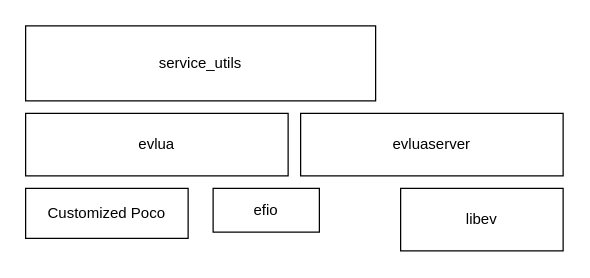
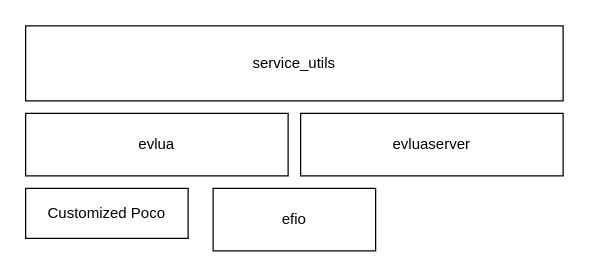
(201, 63) -> (294, 63)
(266, 210) -> (294, 219)
(482, 219) -> none
